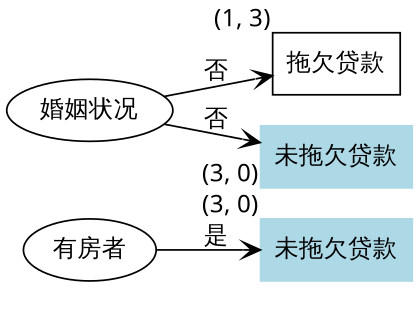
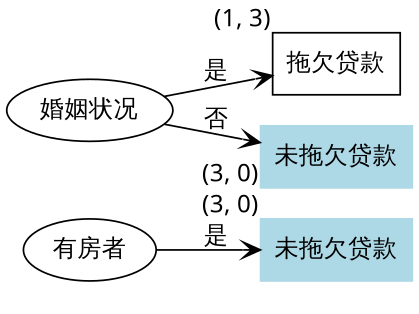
(217, 72) -> (217, 72)
